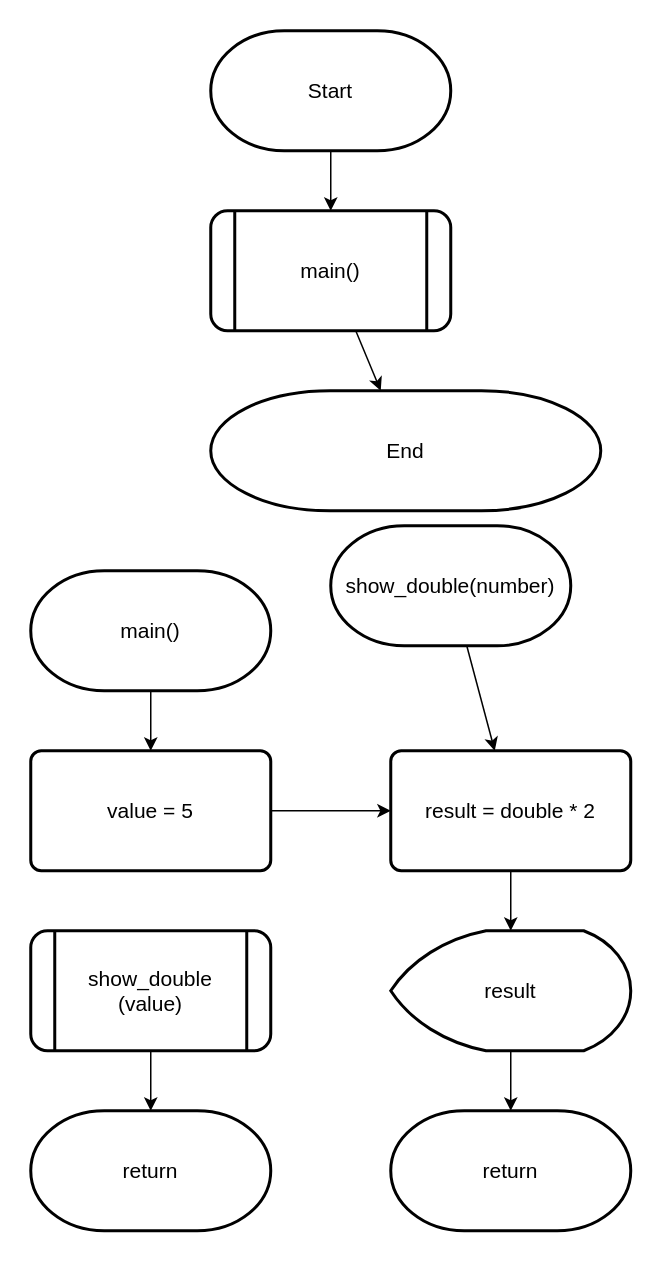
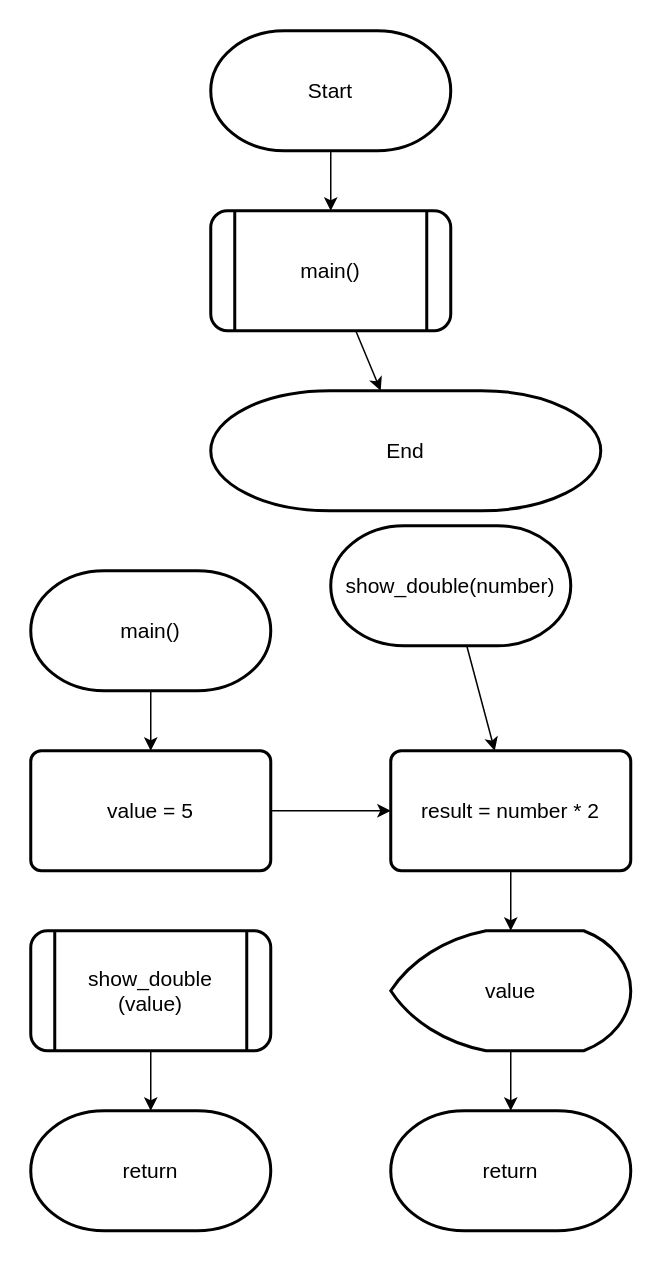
(511, 811) -> (511, 811)
(511, 991) -> (511, 991)
